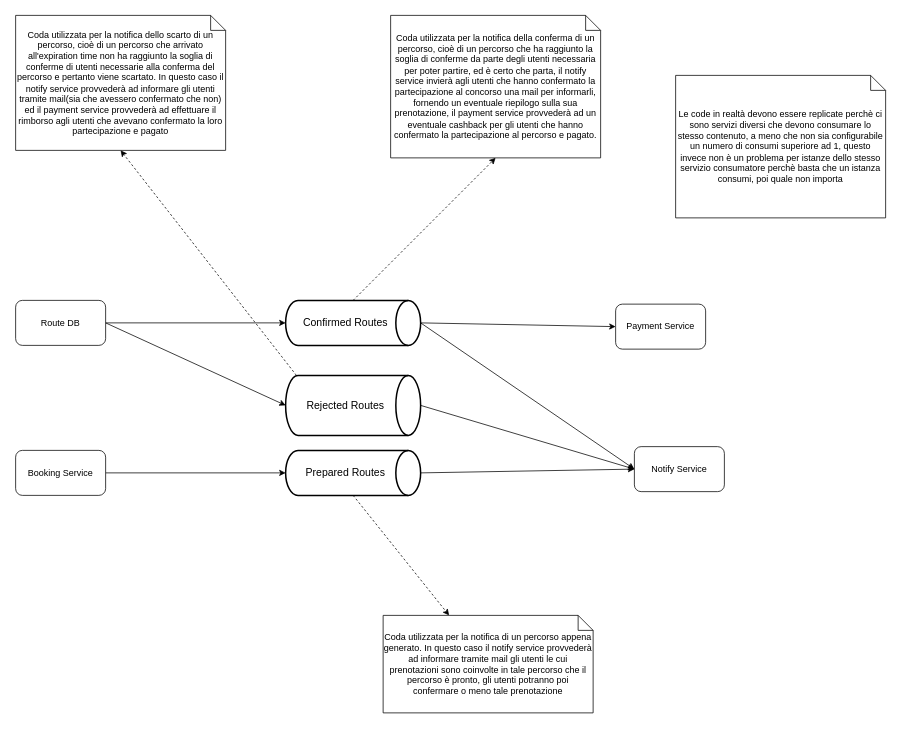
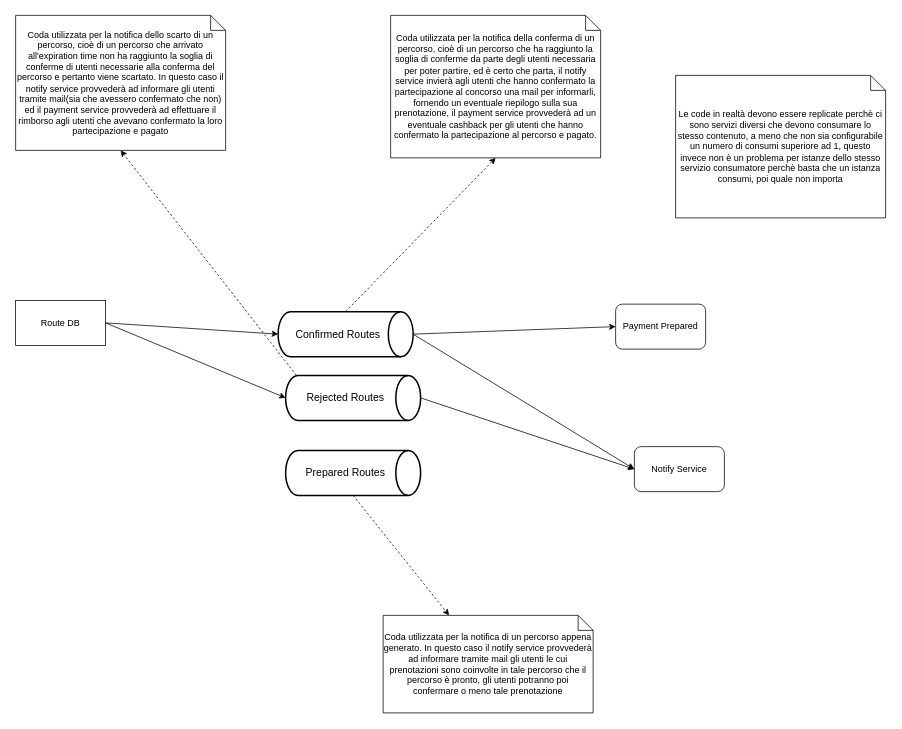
(60, 323) -> (60, 323)
(353, 323) -> (345, 334)
(660, 327) -> (660, 327)
(353, 405) -> (353, 398)
(555, 471) -> none
(60, 473) -> none
(279, 473) -> none
